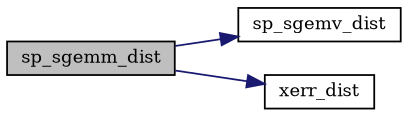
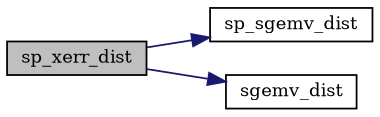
(91, 58) -> (77, 58)
(320, 92) -> (291, 92)
